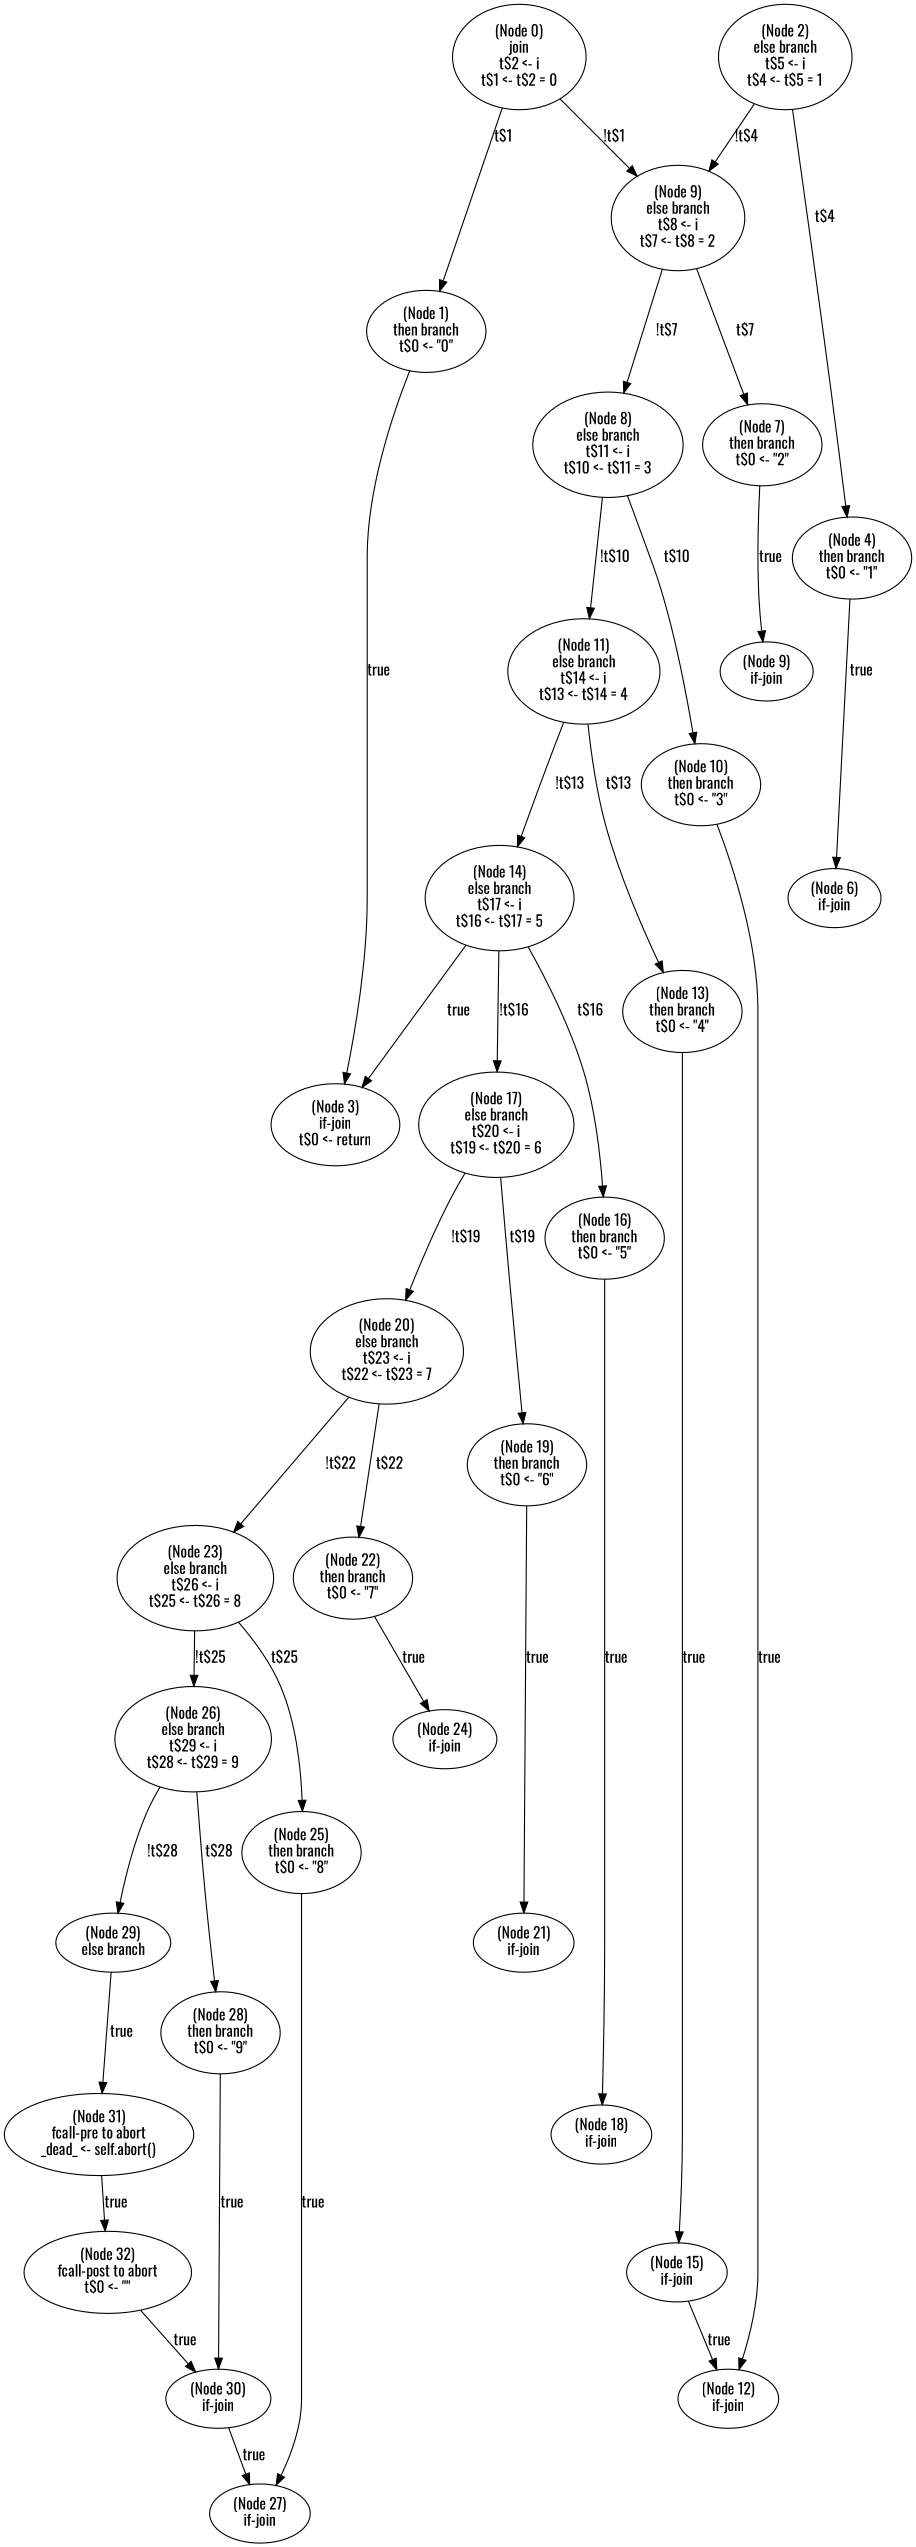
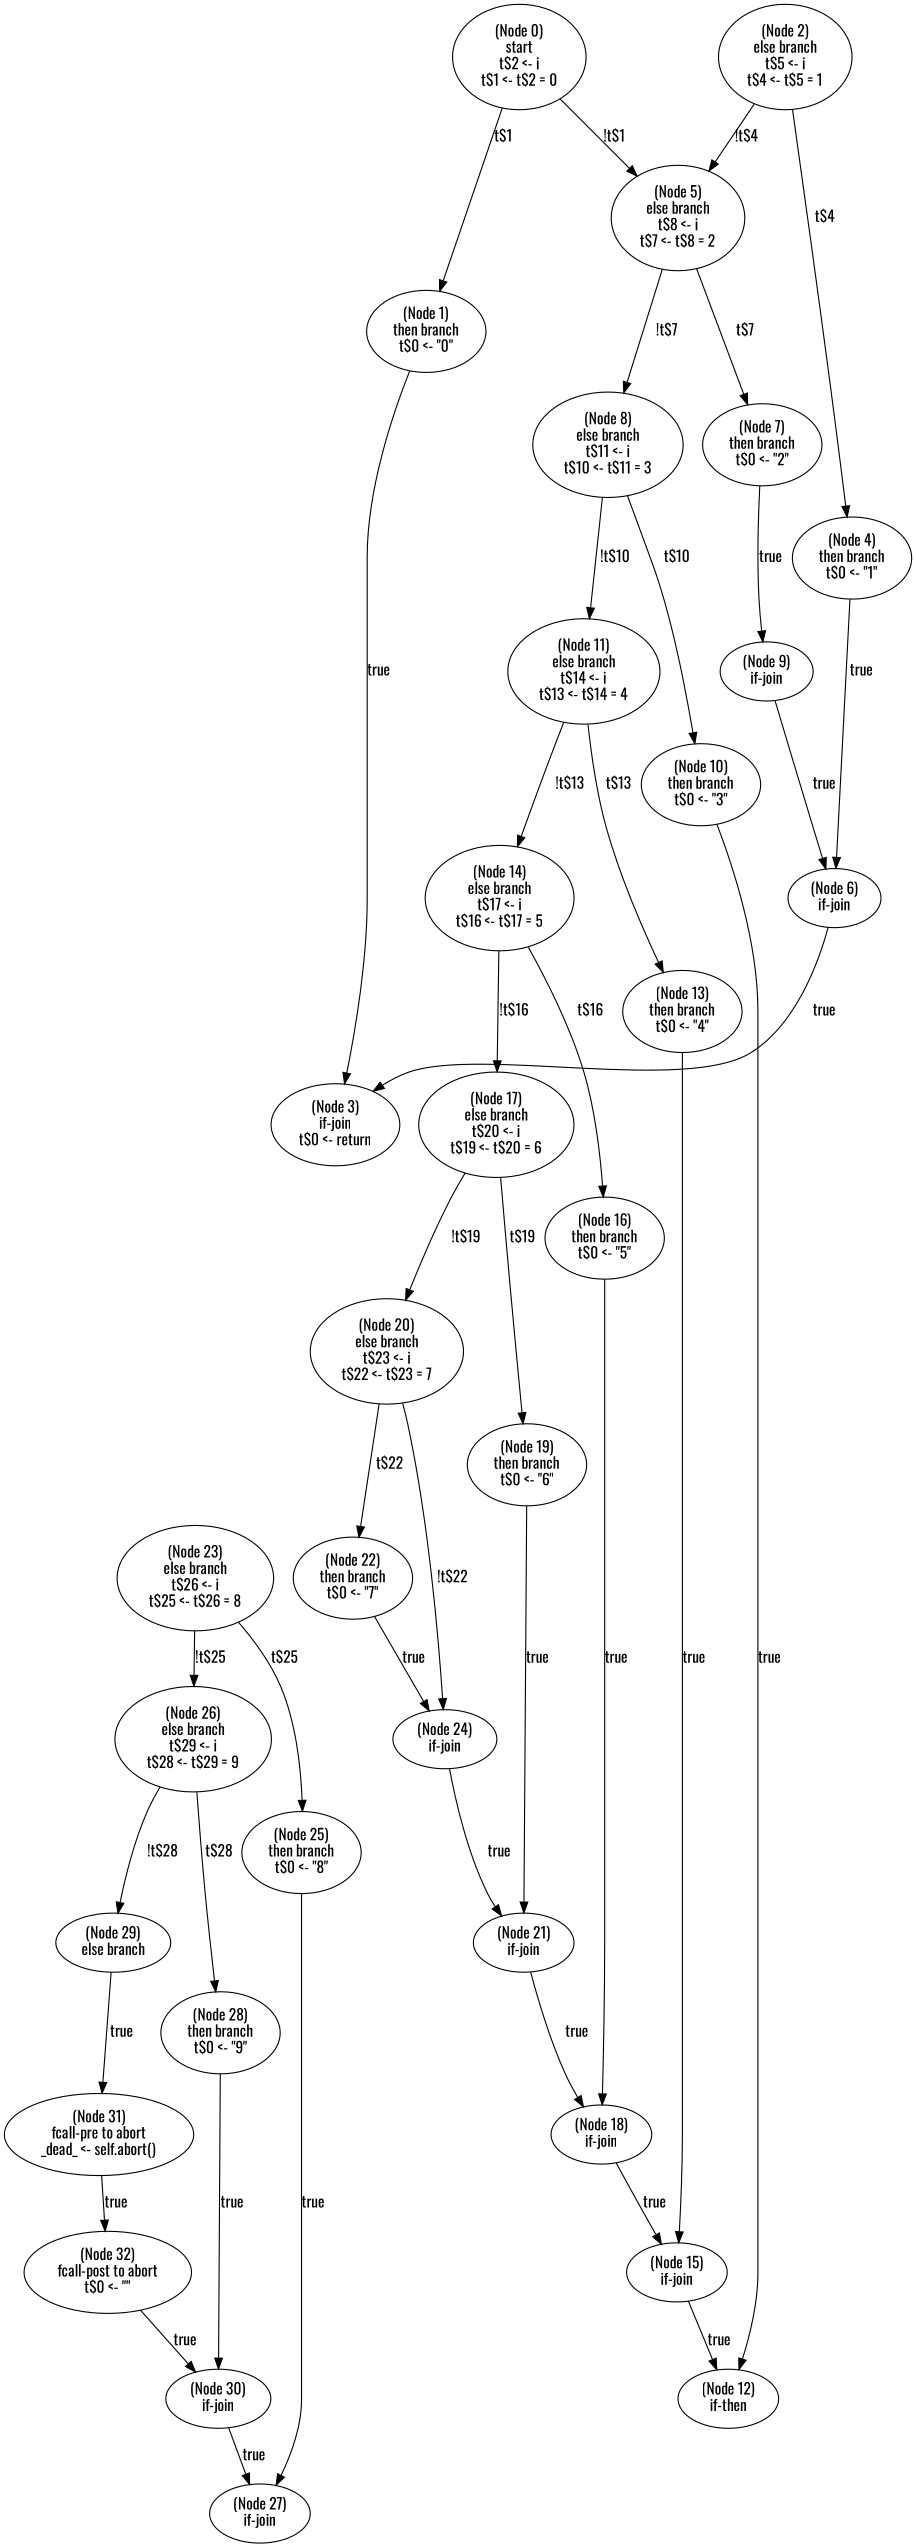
(519, 57) -> (519, 57)
(678, 218) -> (678, 218)
none -> (799, 779)
(417, 1012) -> (641, 1070)
(295, 1461) -> (428, 1550)
none -> (467, 1840)
none -> (550, 2036)
none -> (636, 2199)
(728, 2399) -> (728, 2399)
